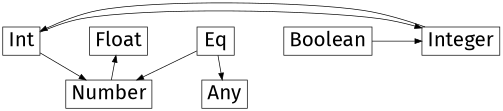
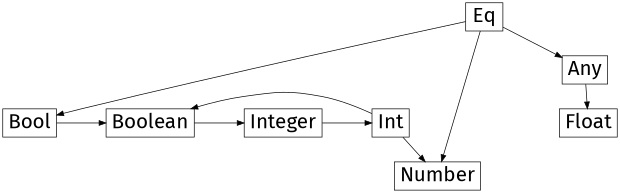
(227, 11) -> (286, 92)
(113, 71) -> (586, 93)
none -> (30, 123)
